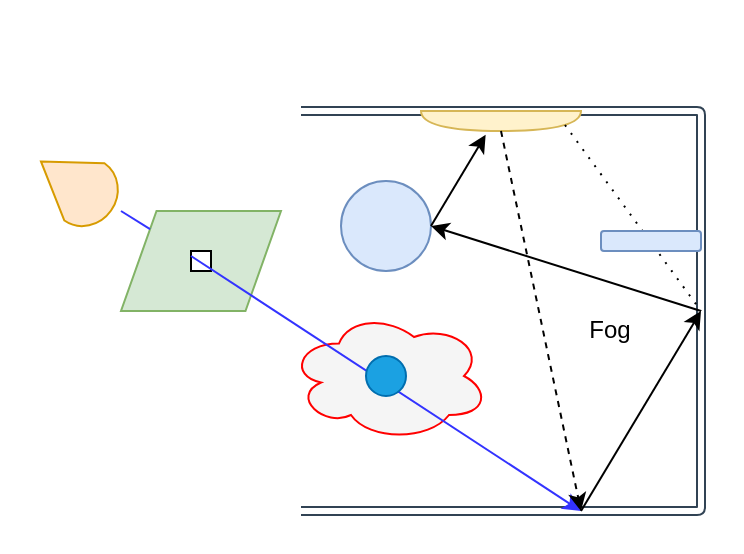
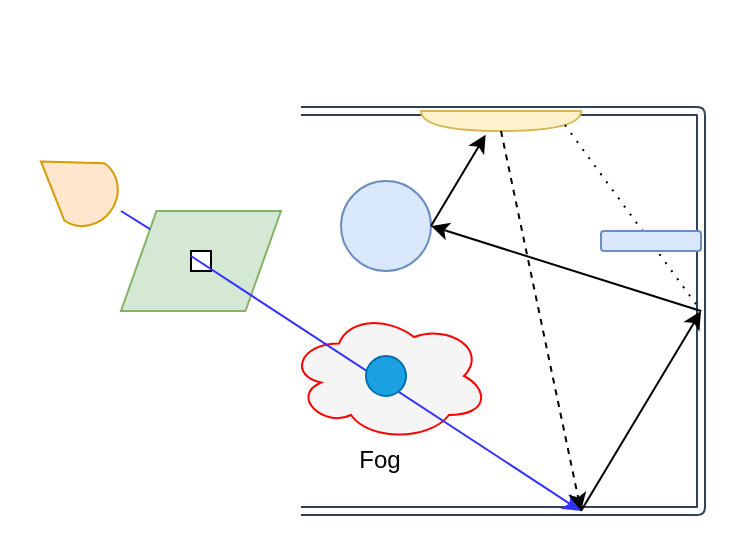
(611, 331) -> (381, 461)
